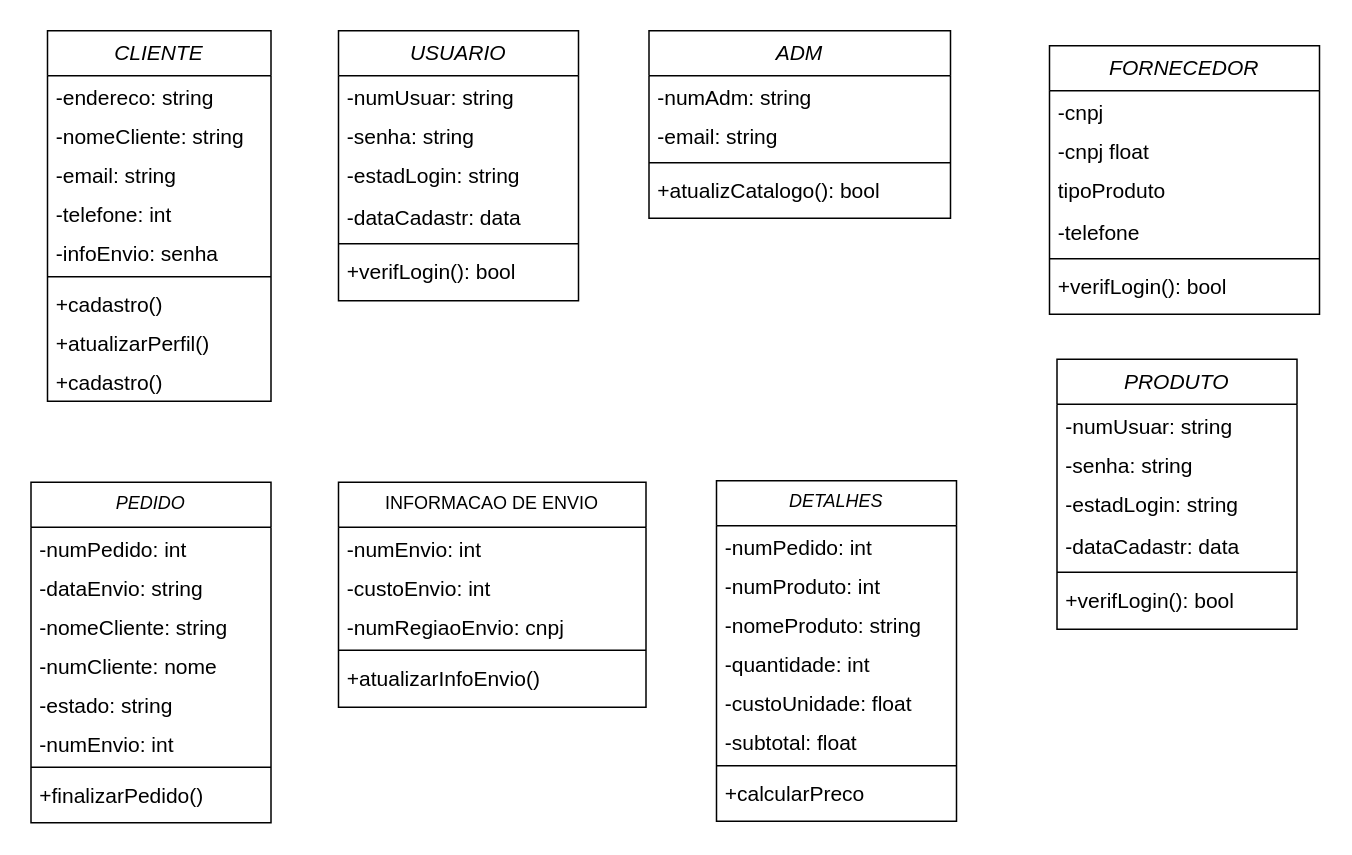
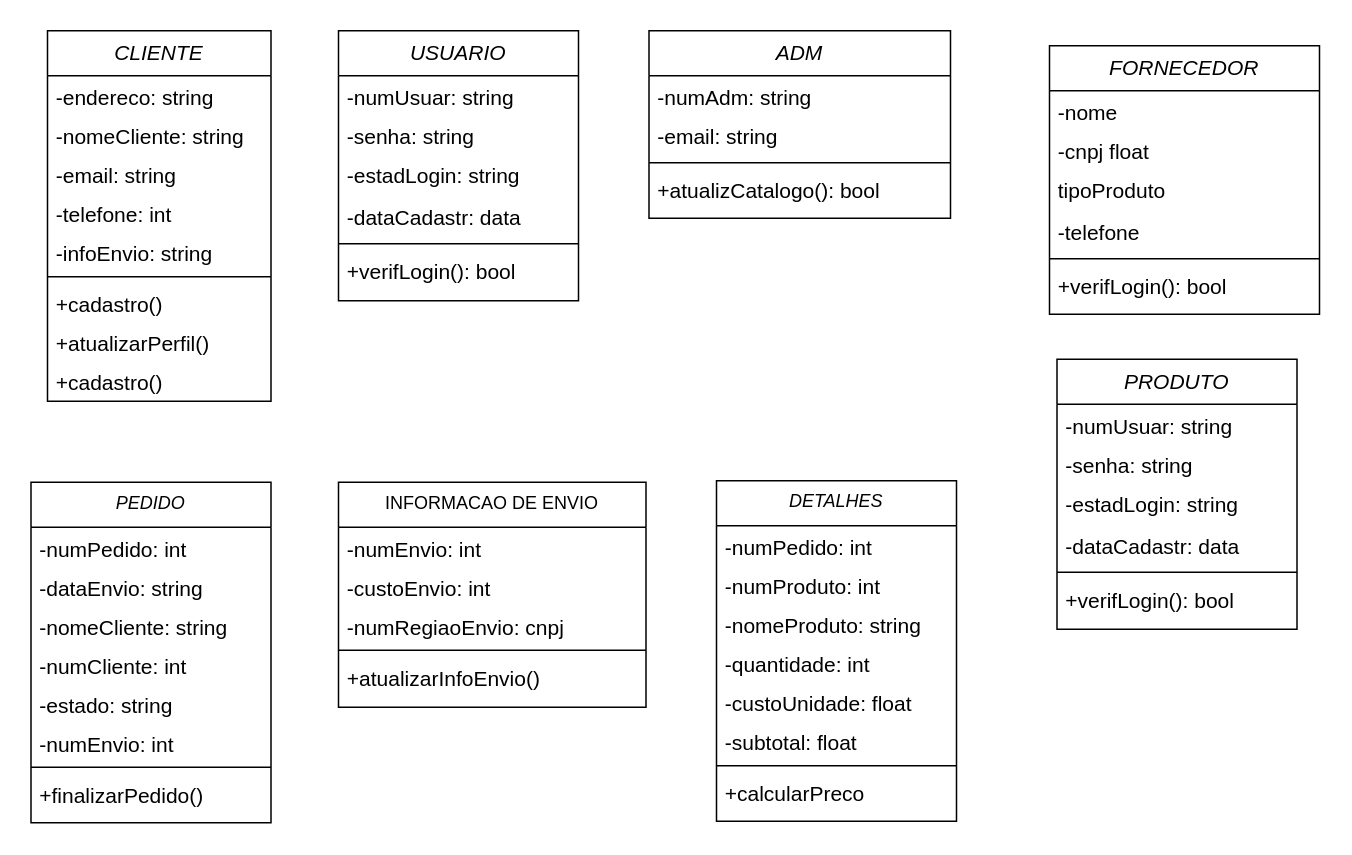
(1087, 113) -> (1087, 113)
(145, 254) -> (148, 254)
(128, 667) -> (119, 667)
